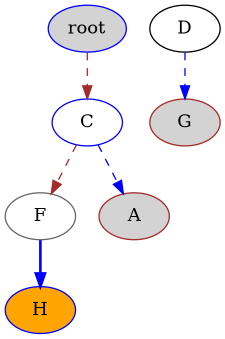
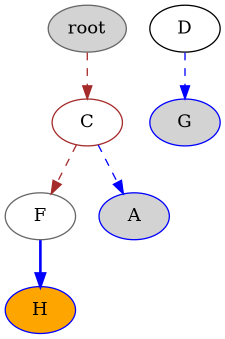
(87, 29) -> (87, 29)
(87, 122) -> (87, 122)
(185, 122) -> (185, 122)
(134, 216) -> (134, 216)
